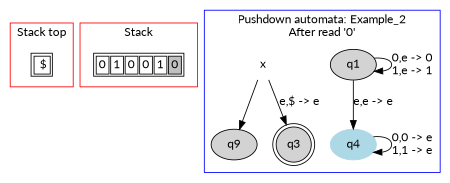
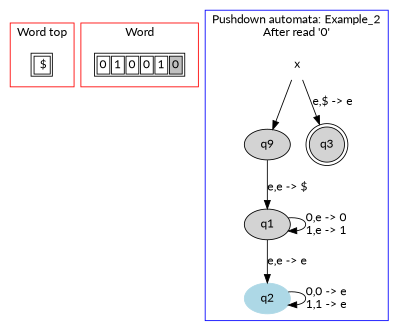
(42, 33) -> (42, 33)
(139, 33) -> (140, 33)
(353, 145) -> (267, 298)
none -> (267, 180)
